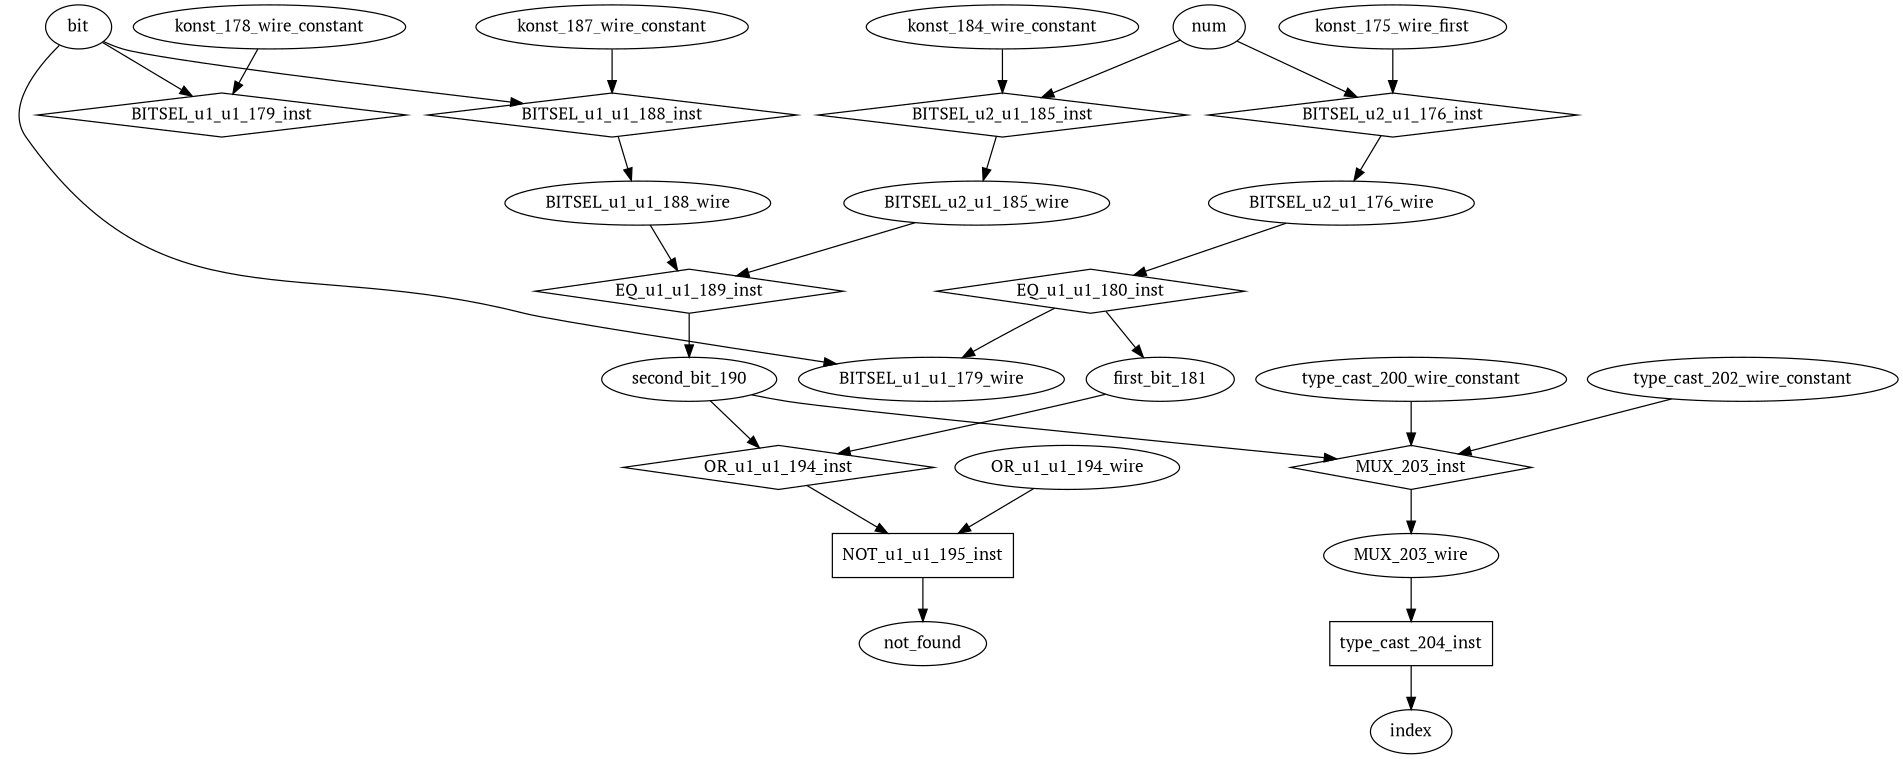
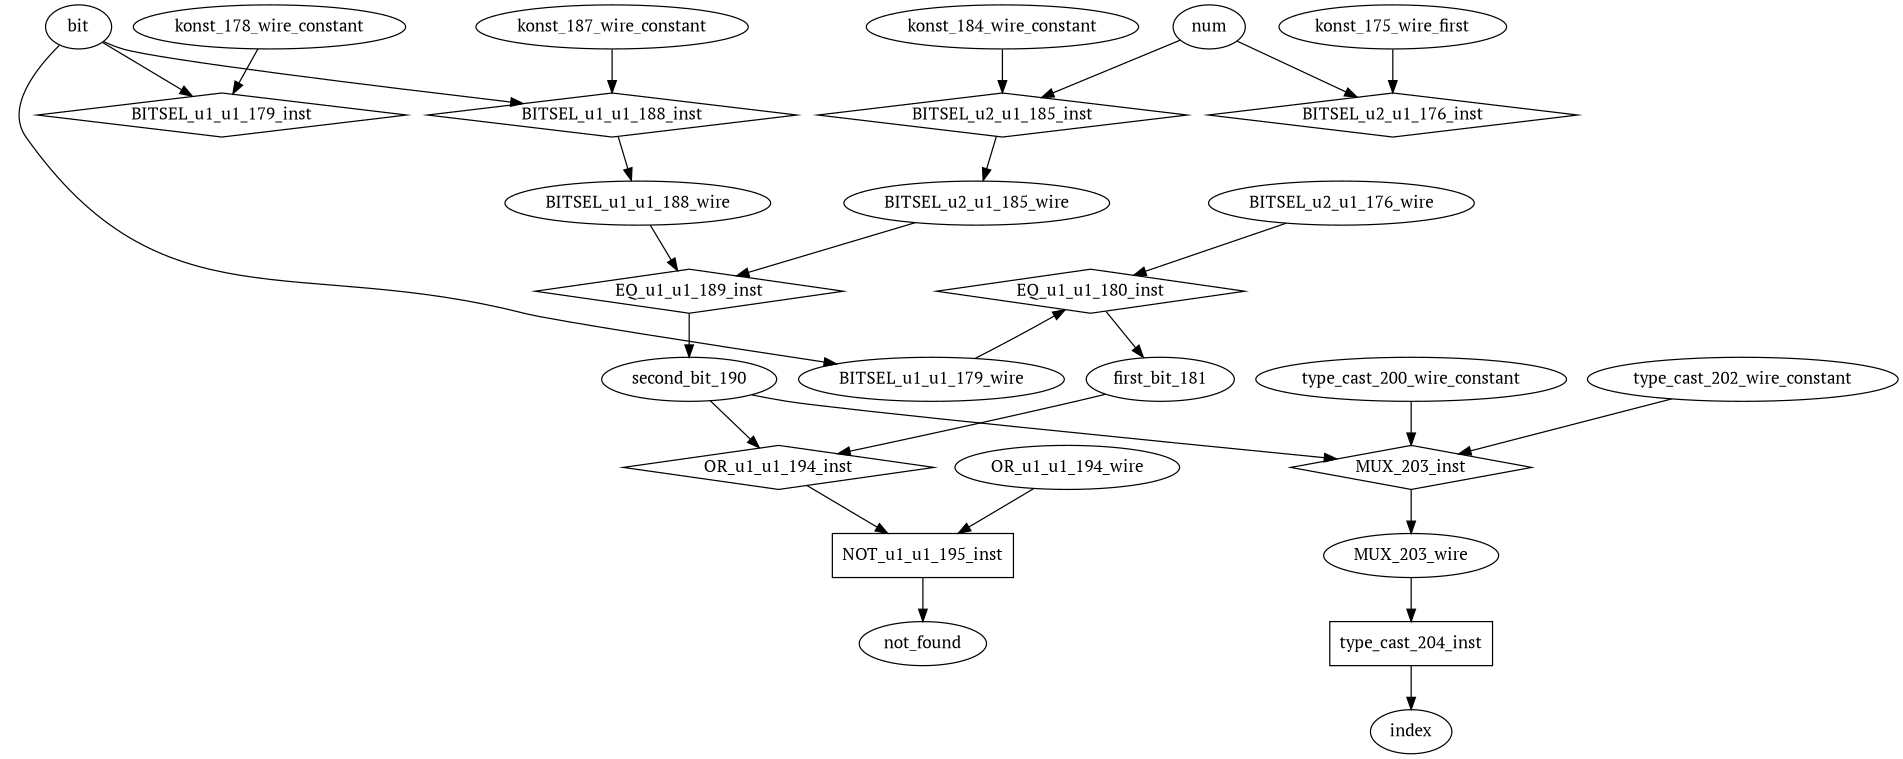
(1371, 153) -> none
(1014, 329) -> (1015, 338)
